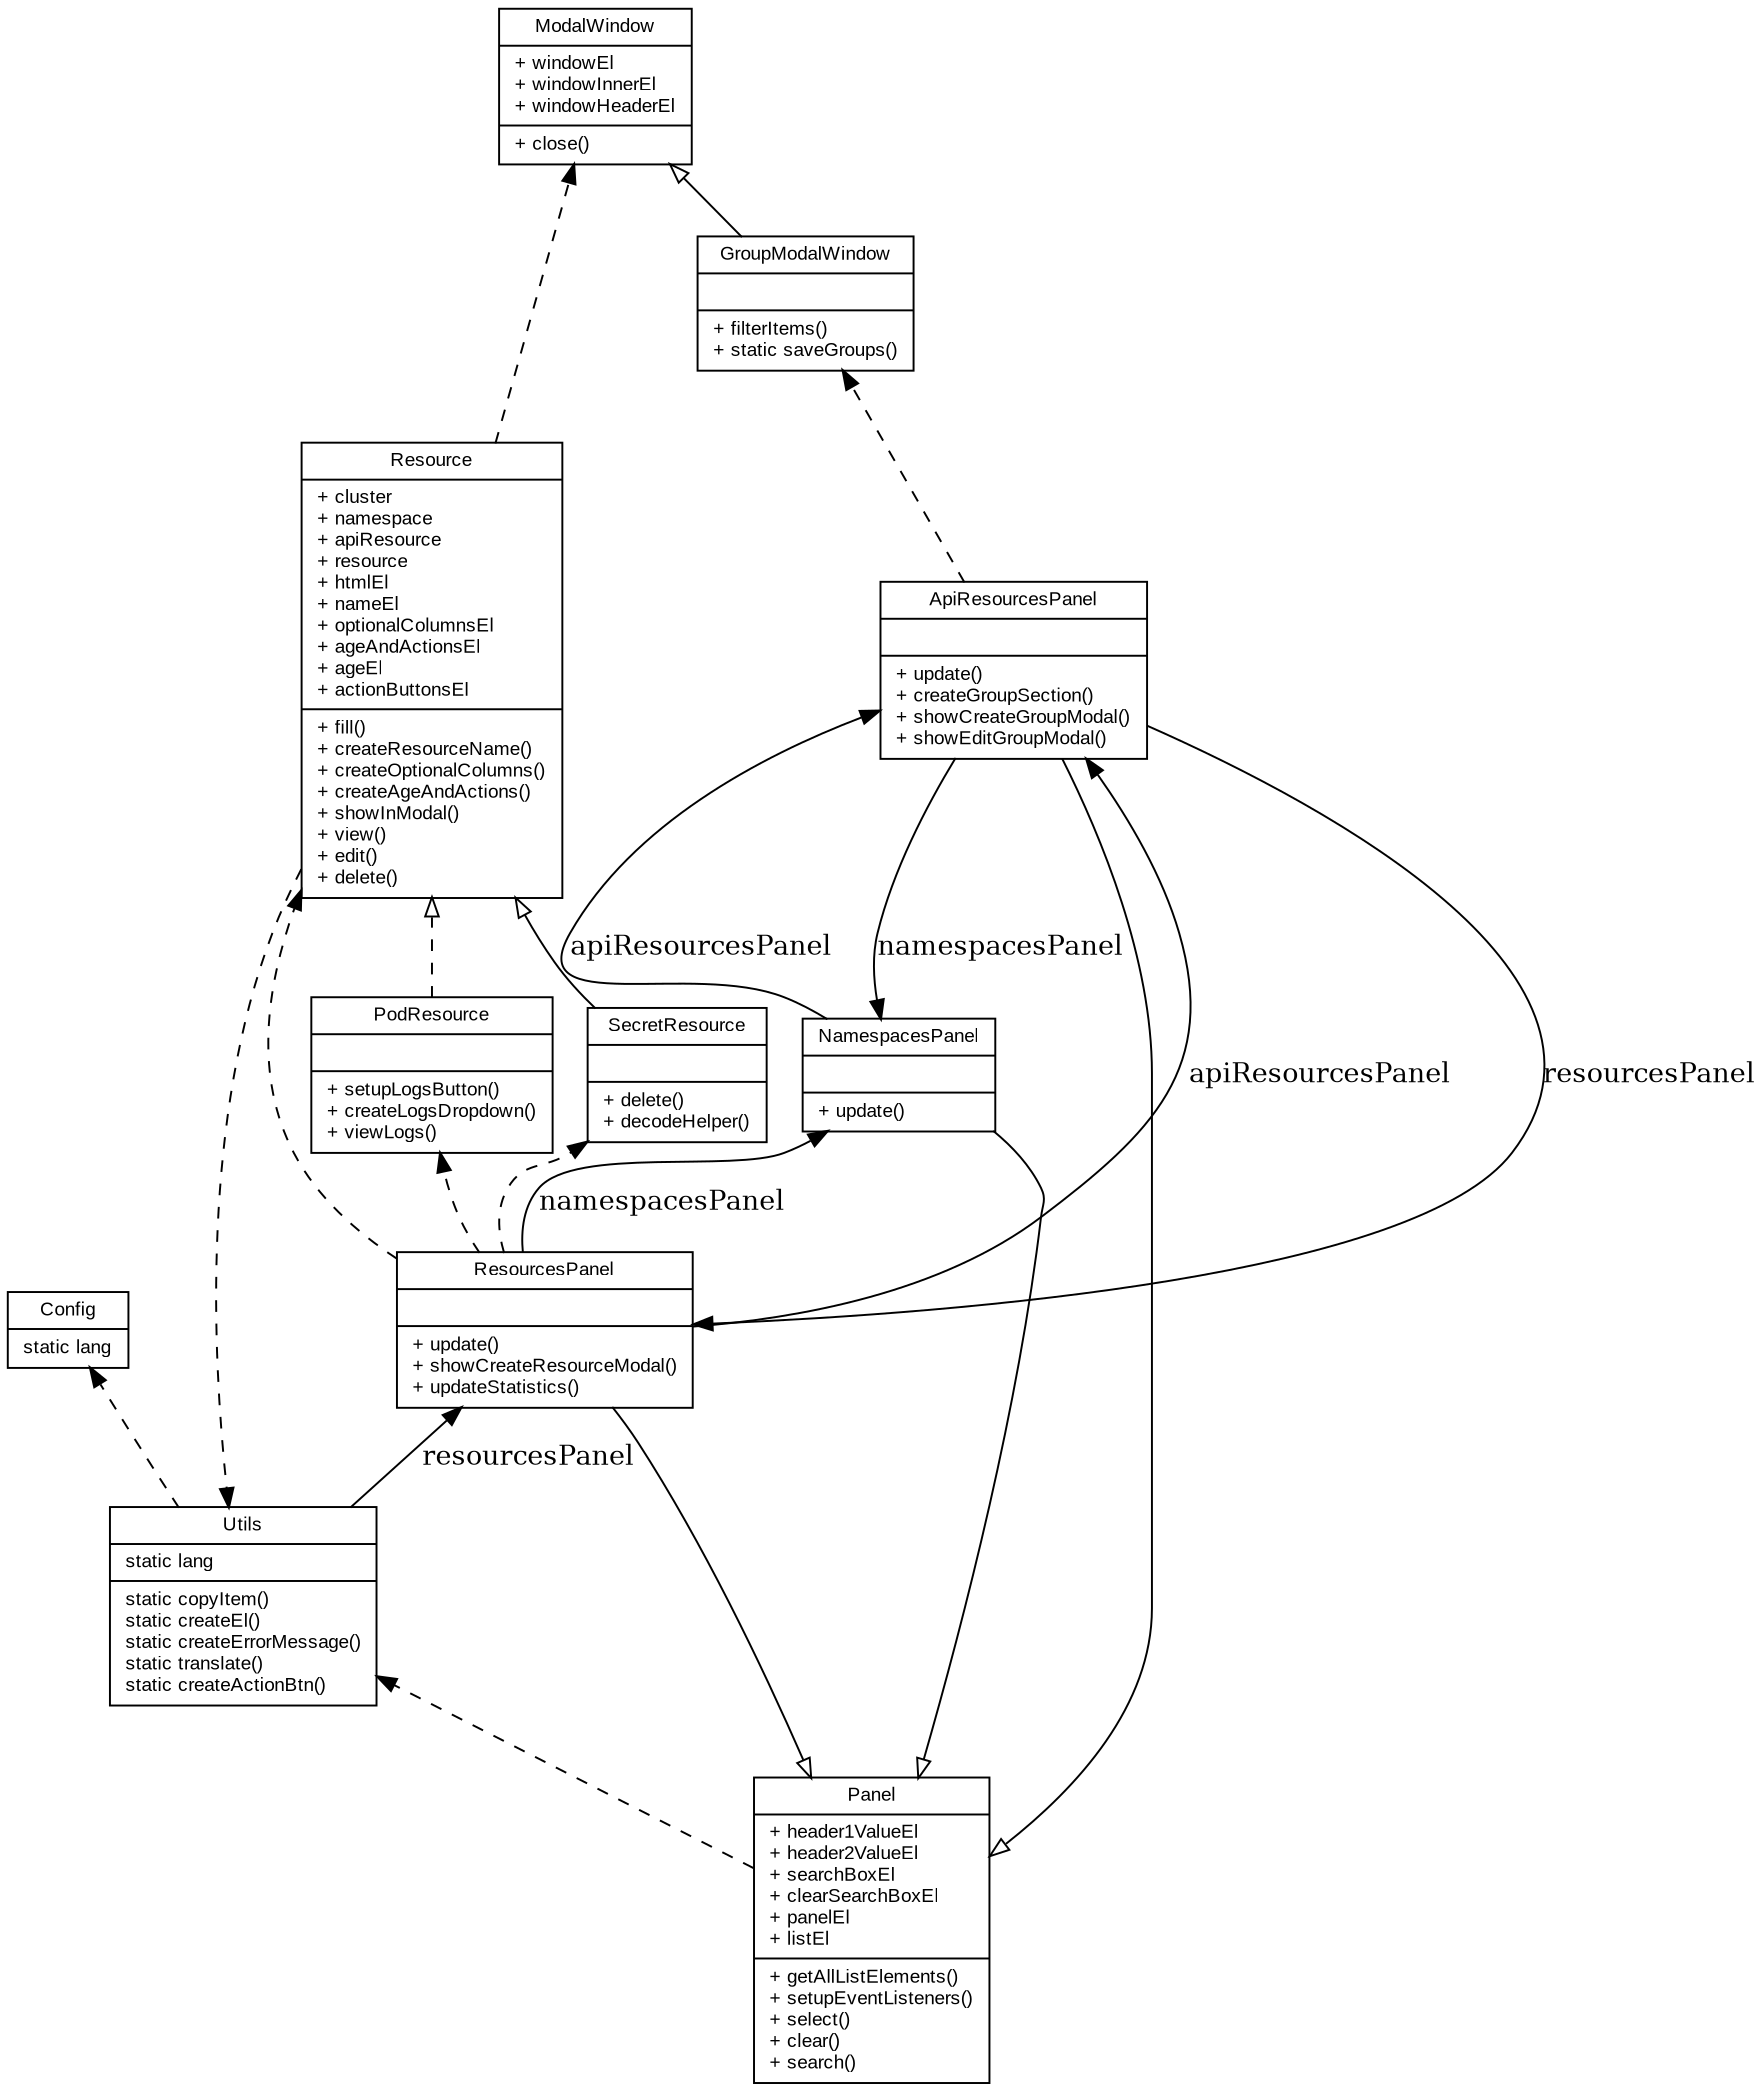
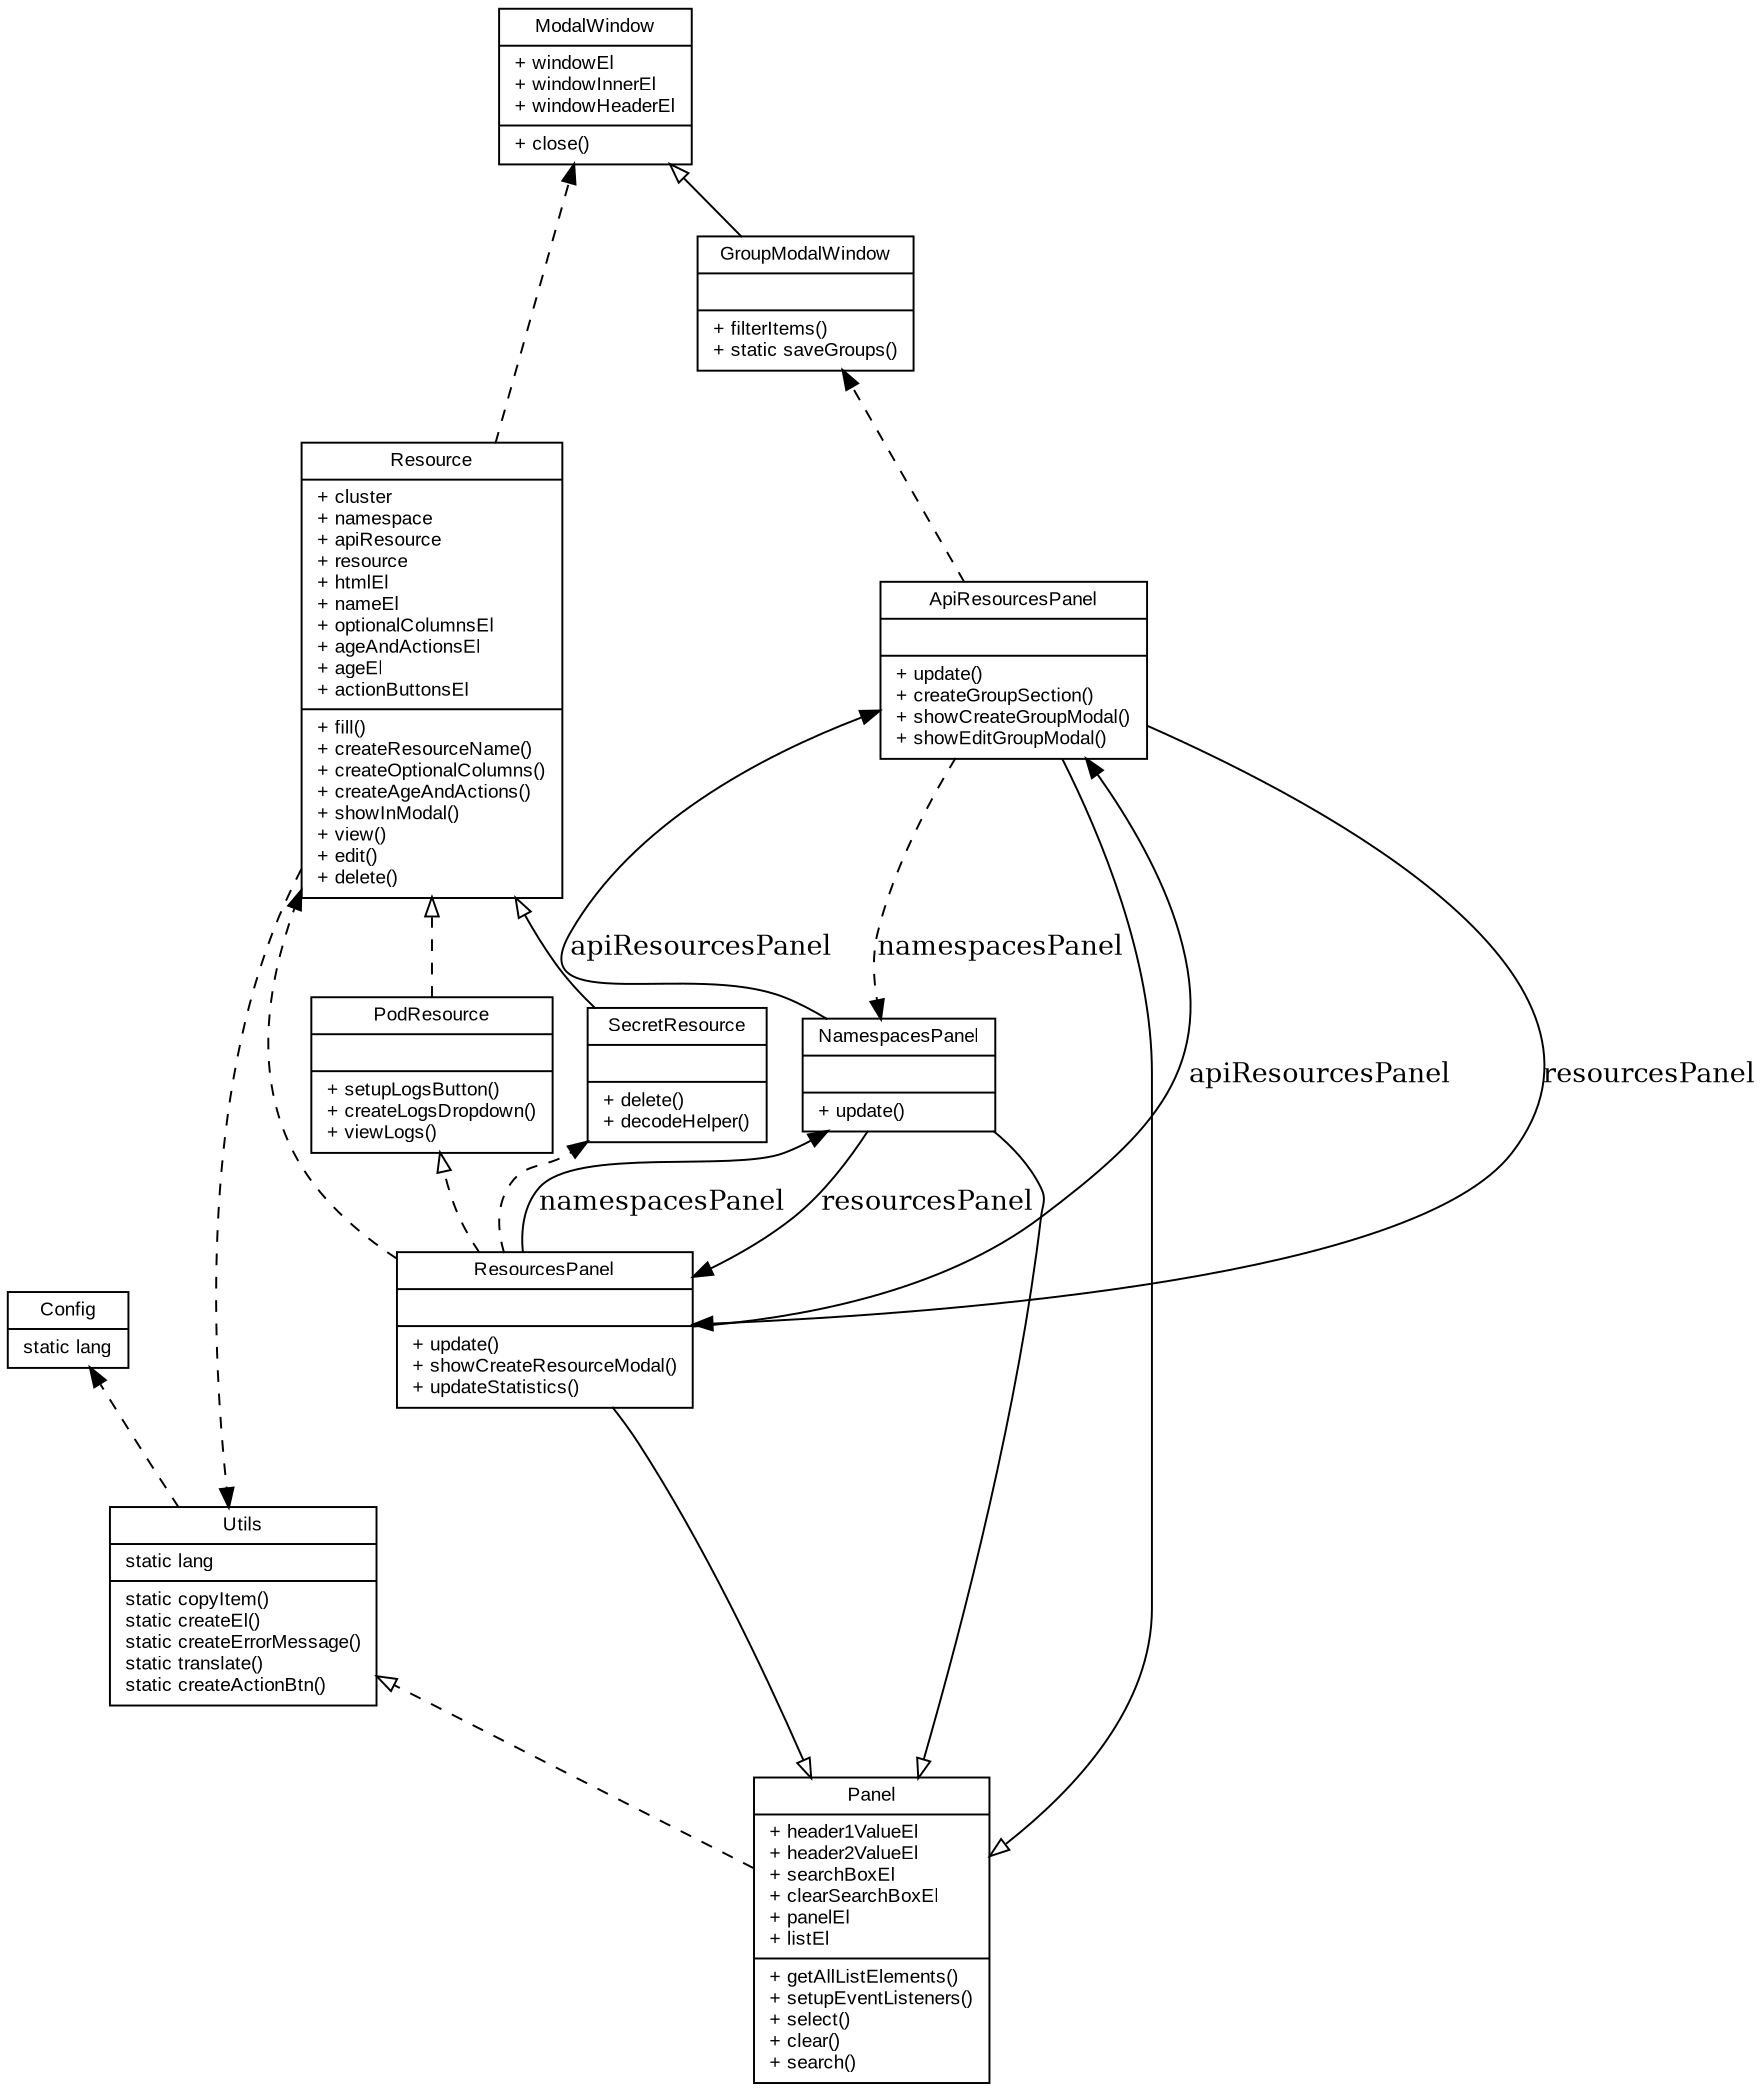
(897, 874) -> (897, 874)
(458, 1214) -> (458, 1214)
(399, 1464) -> (800, 1212)
(574, 1777) -> (574, 1777)
